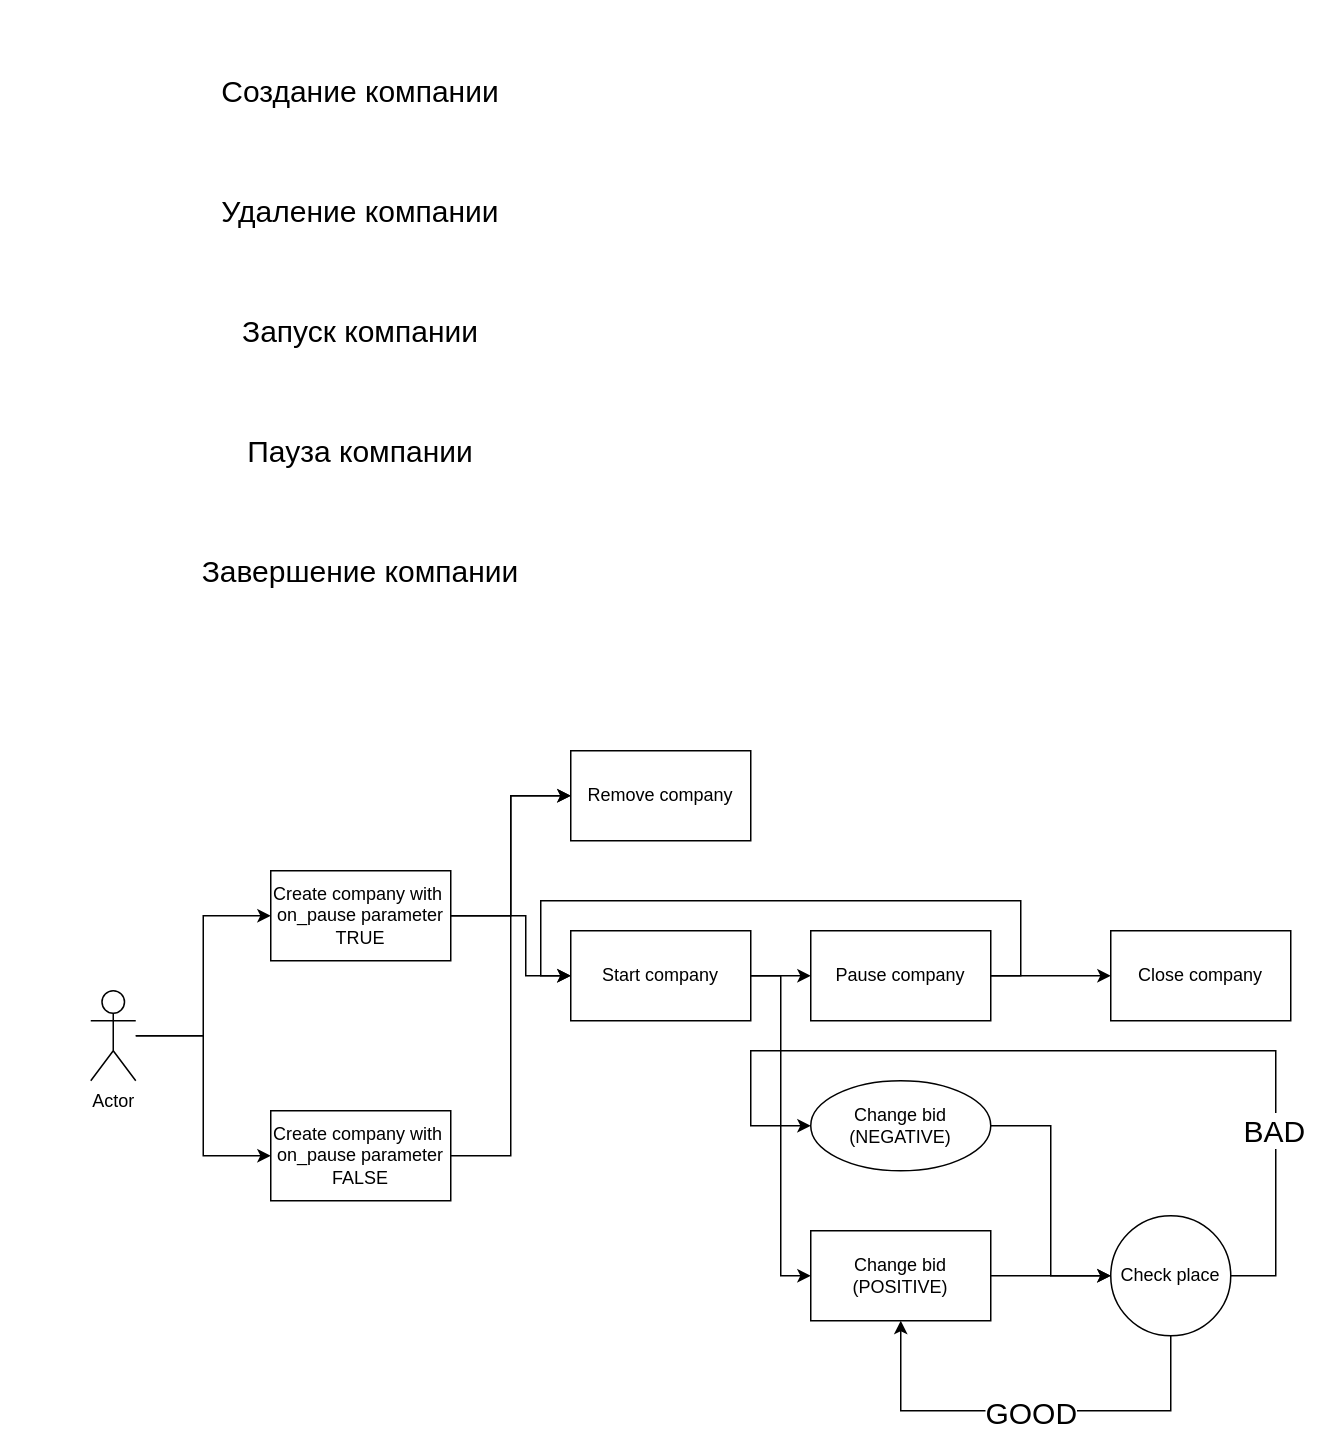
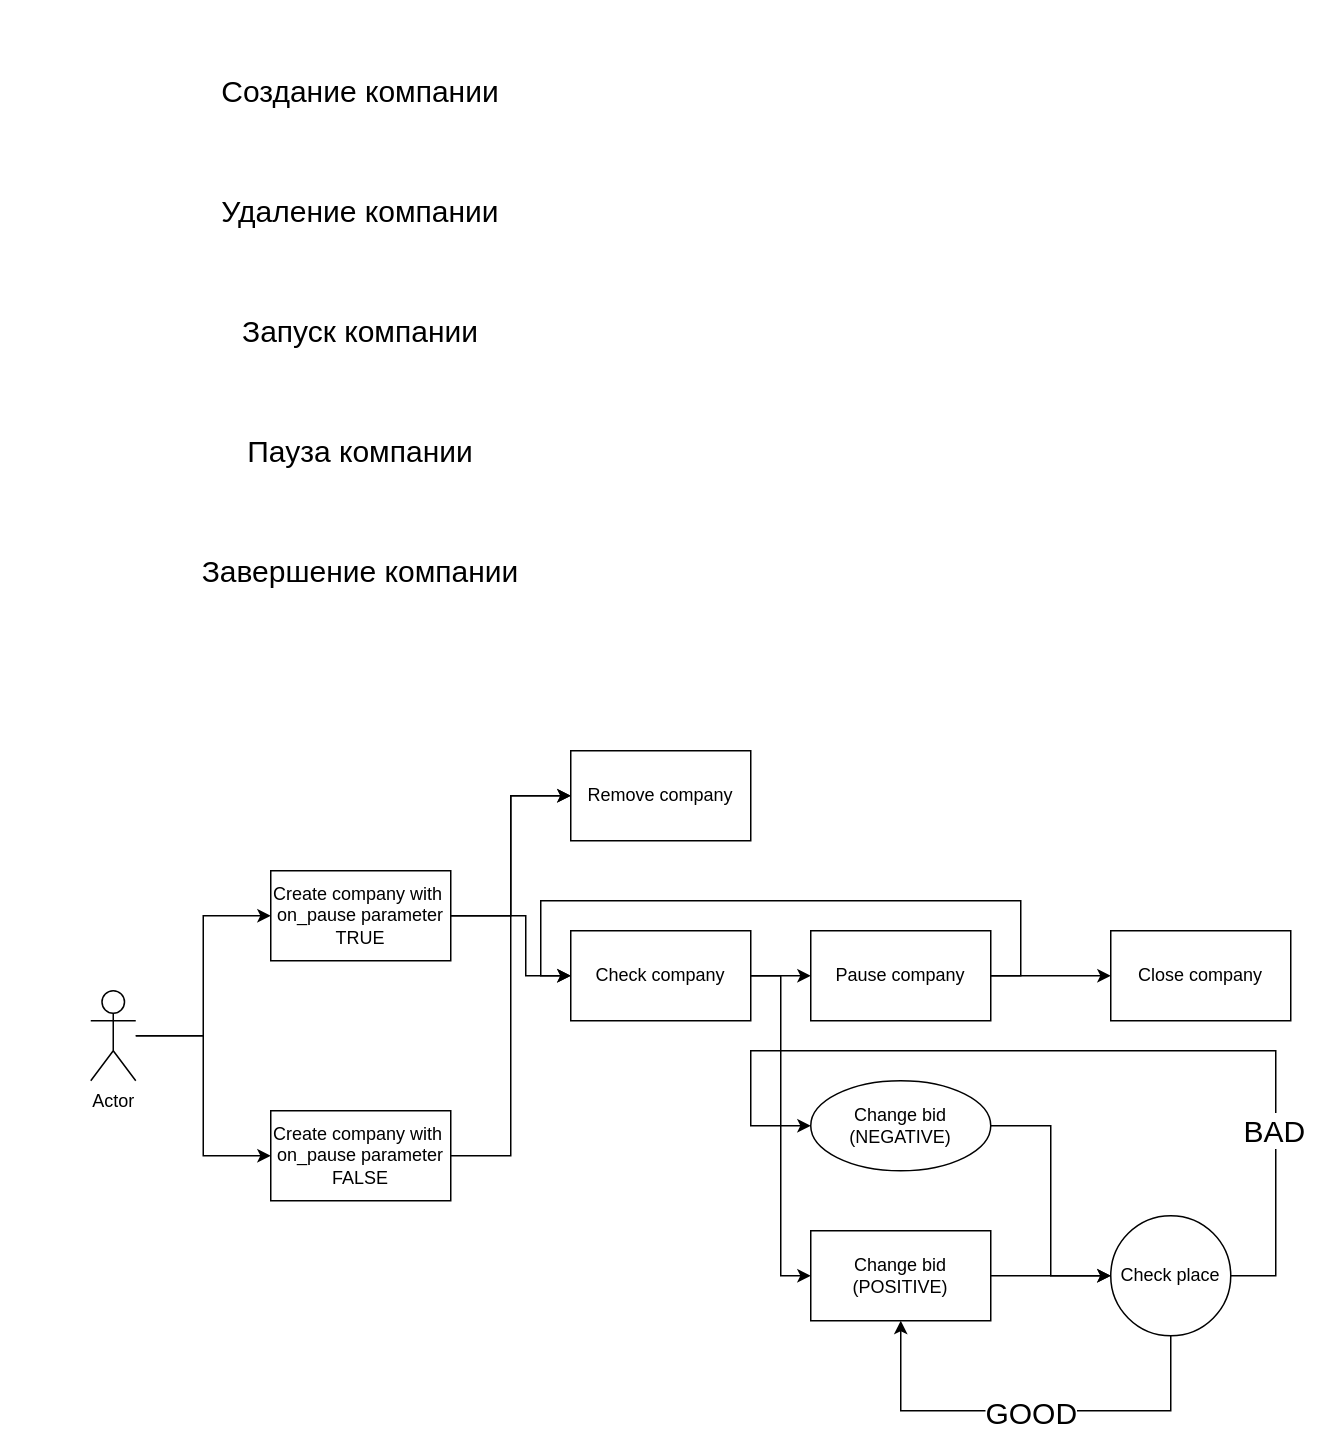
(661, 976) -> (661, 976)
